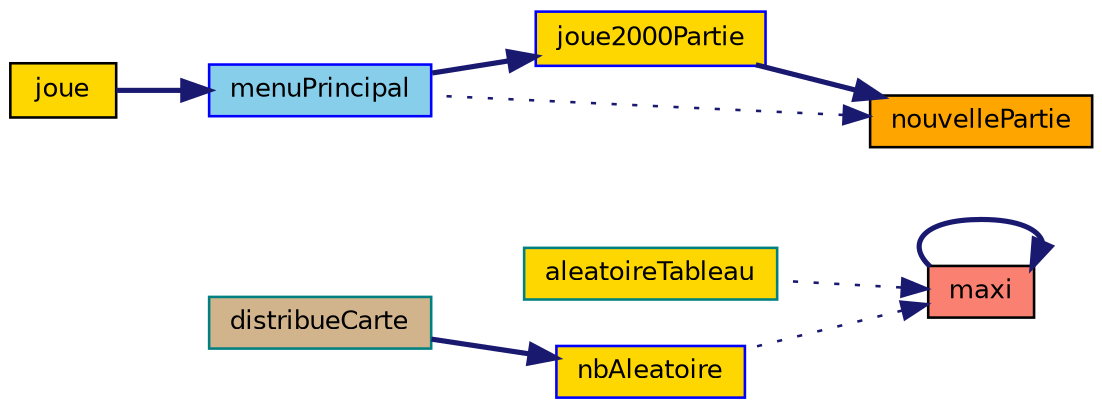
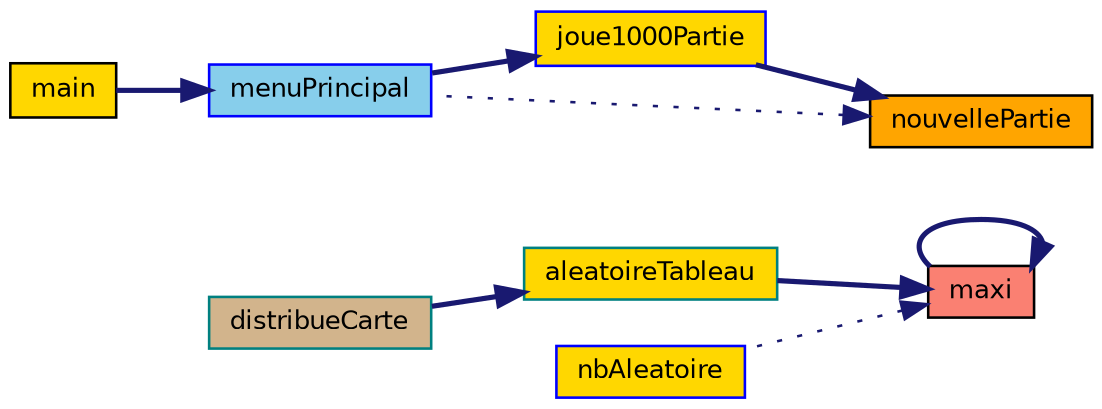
(651, 39) -> (651, 39)
(63, 90) -> (63, 90)
(839, 284) -> (839, 284)
(480, 347) -> (465, 301)
